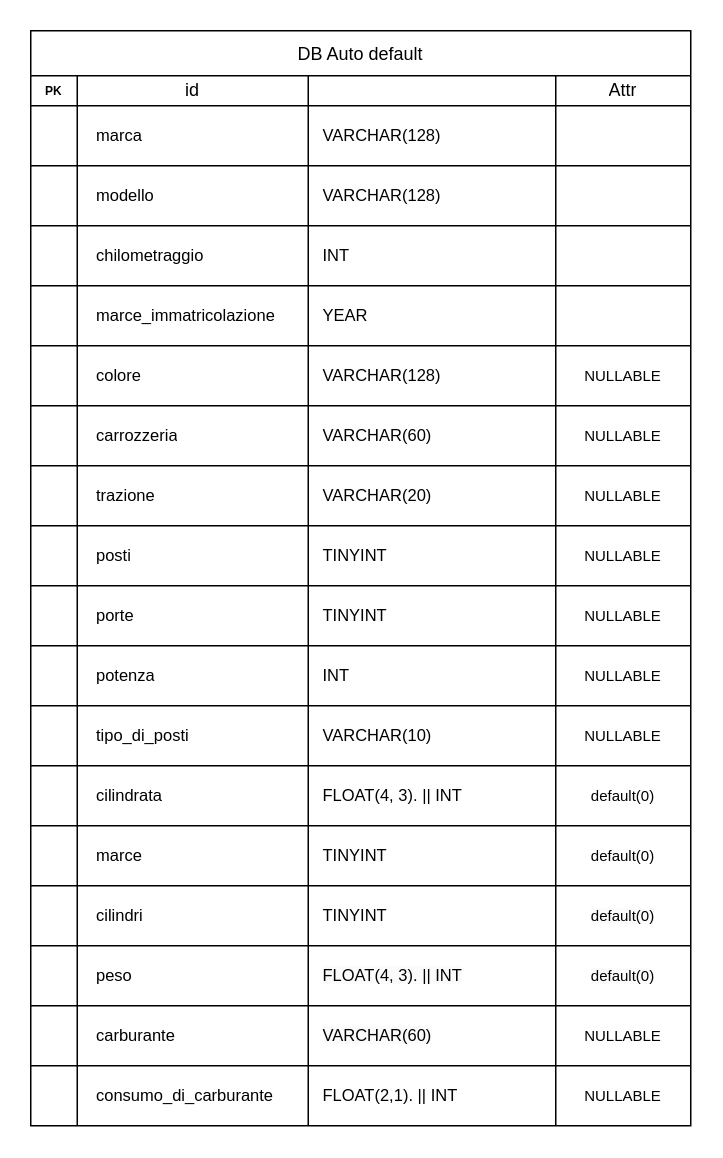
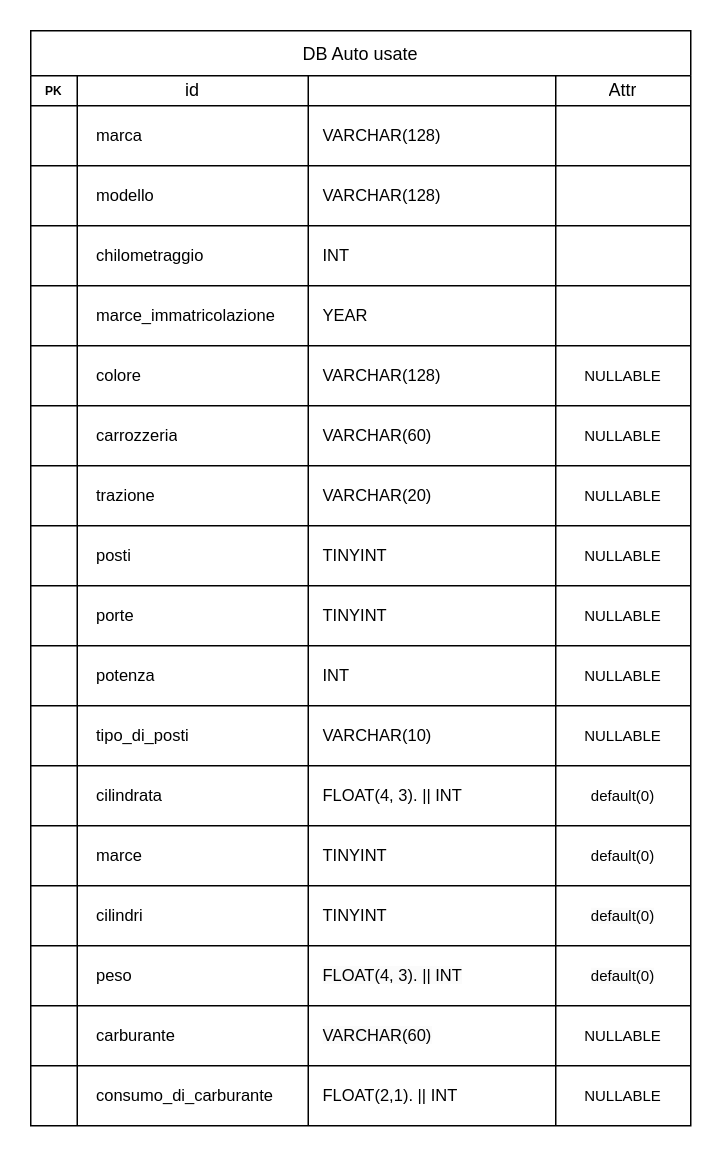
(360, 54) -> (360, 54)
